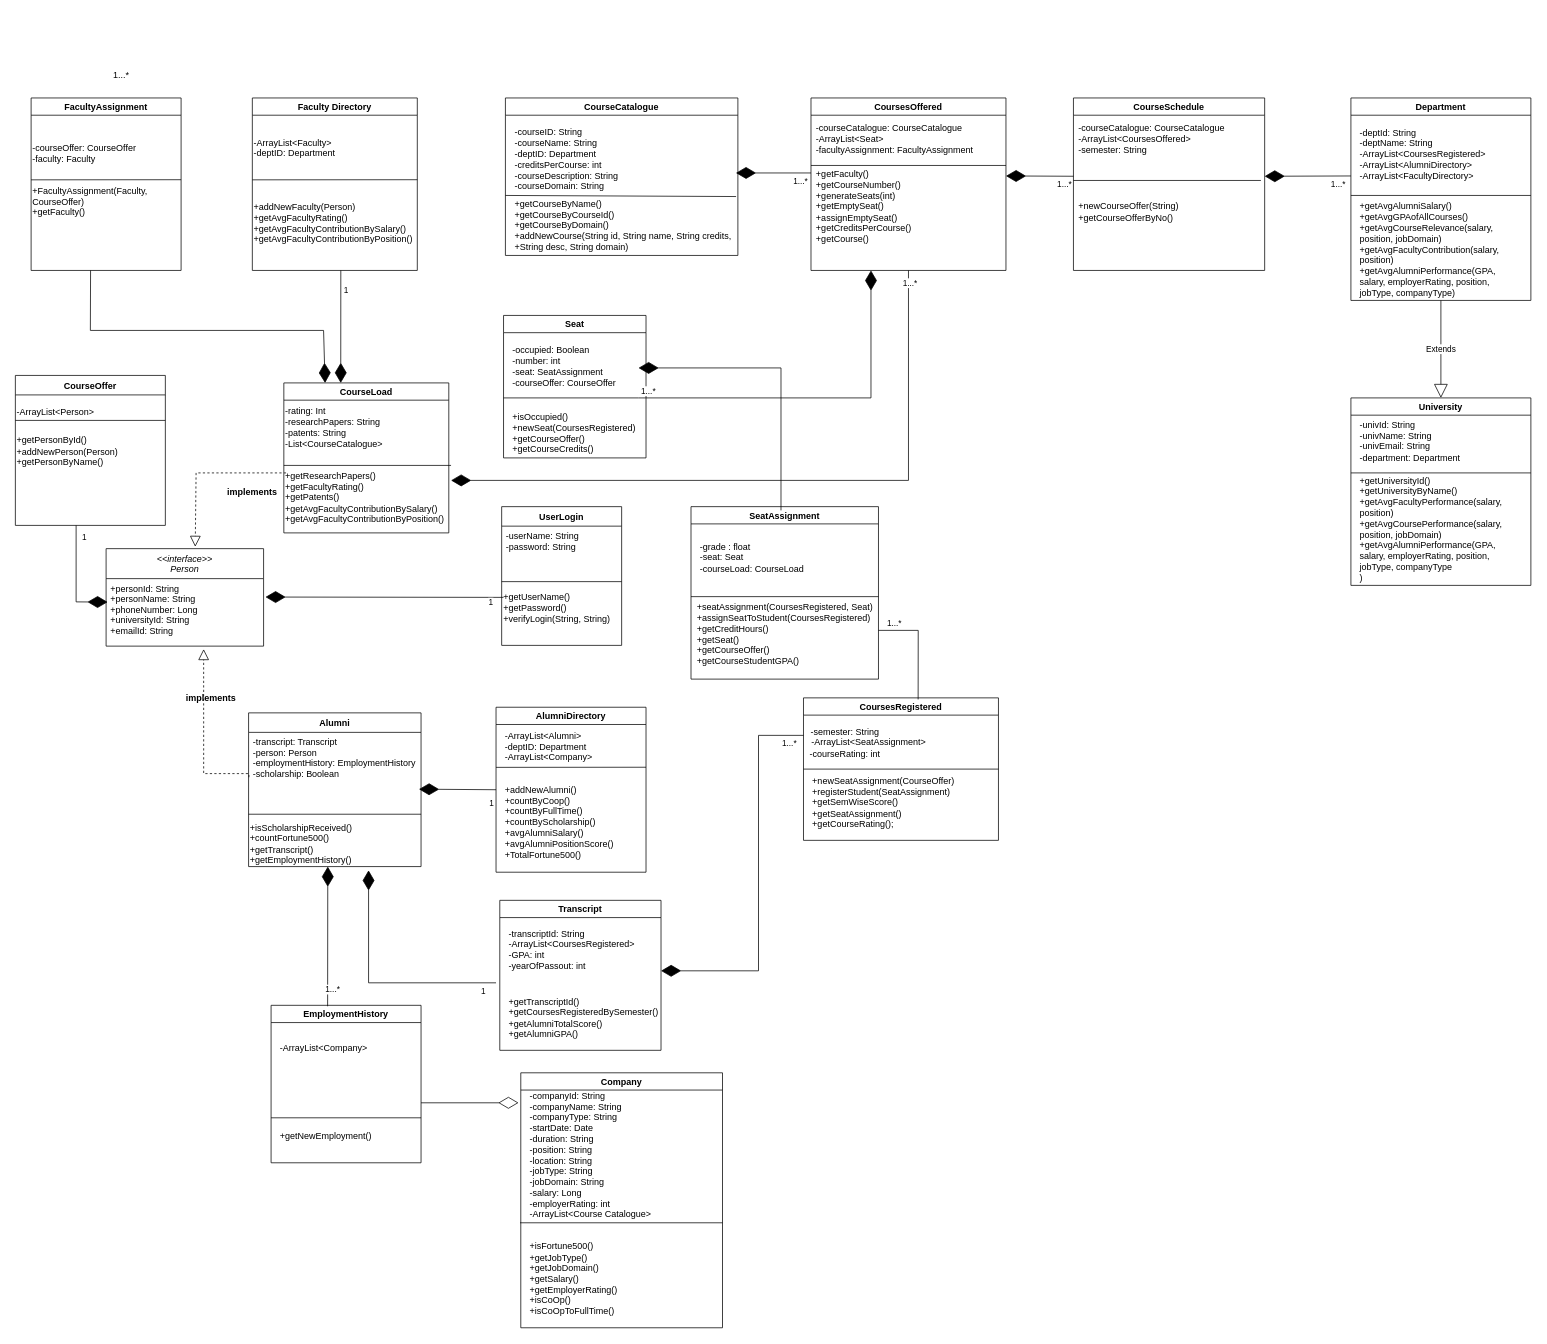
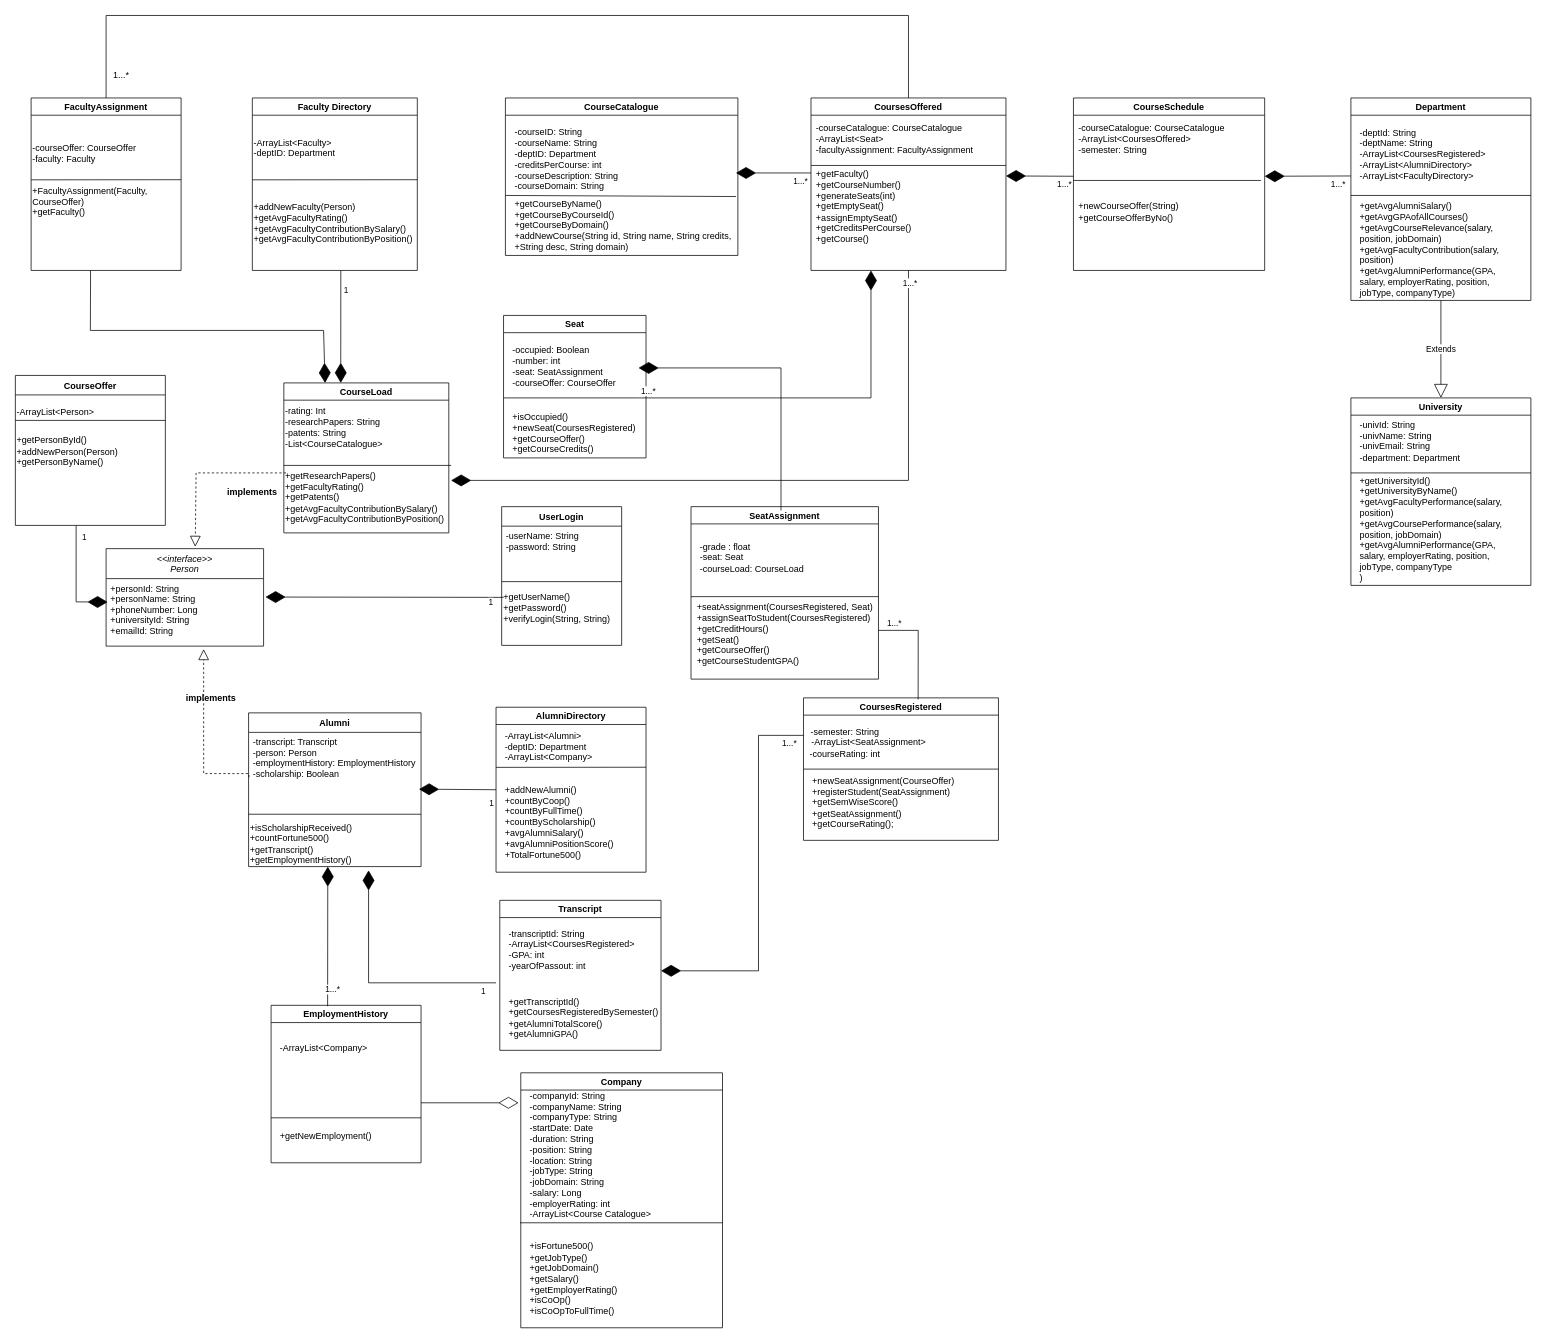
none -> (507, 15)
